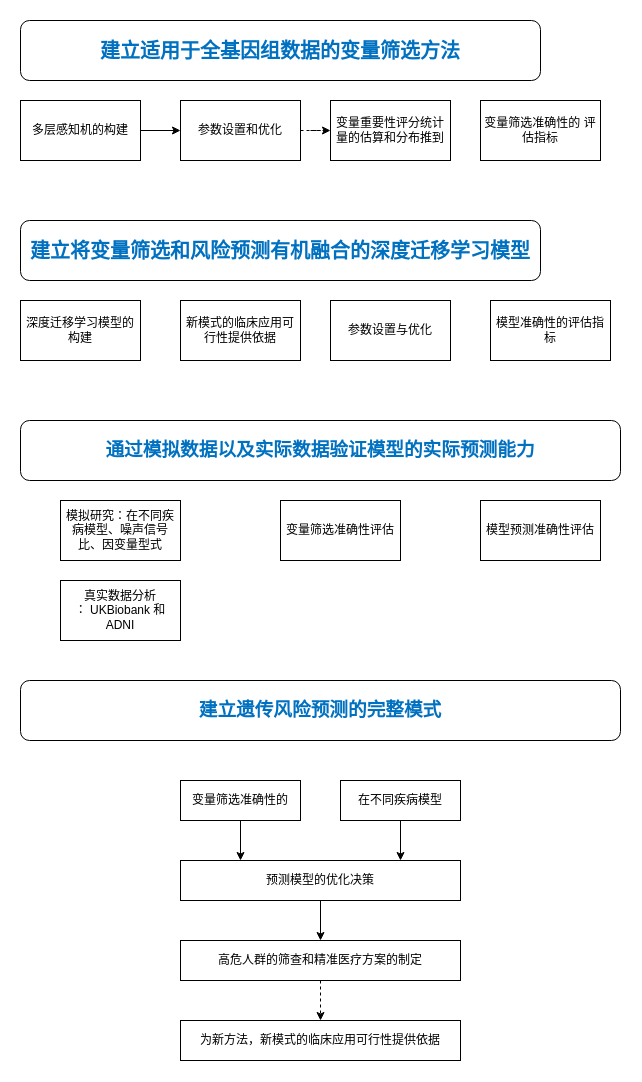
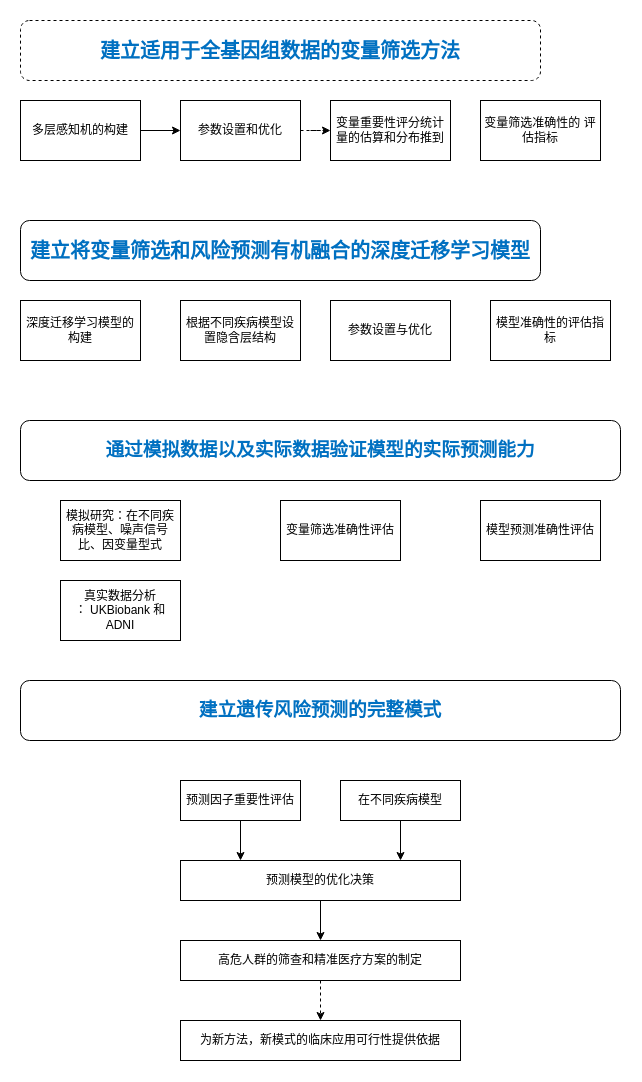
(281, 51) -> (281, 51)
(241, 331) -> (241, 331)
(241, 801) -> (241, 801)
